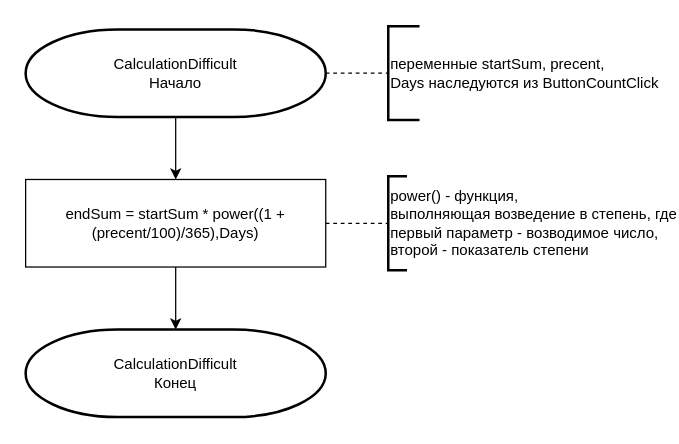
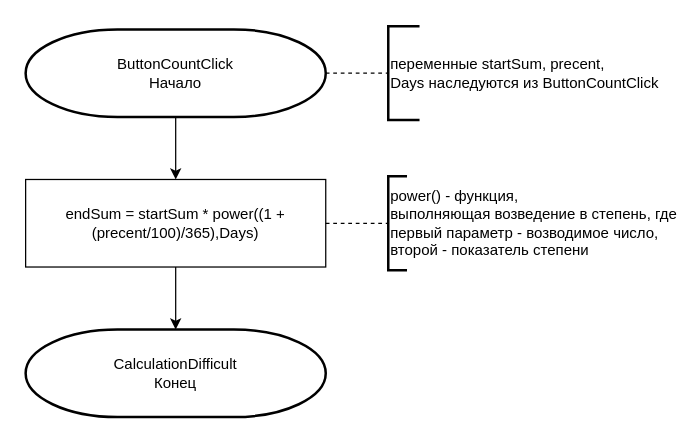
(176, 73) -> (176, 73)
